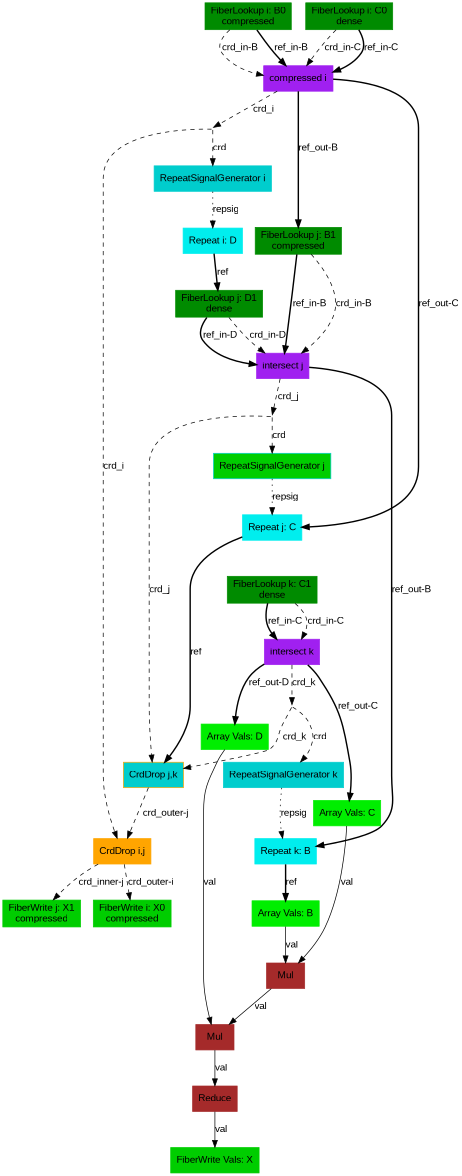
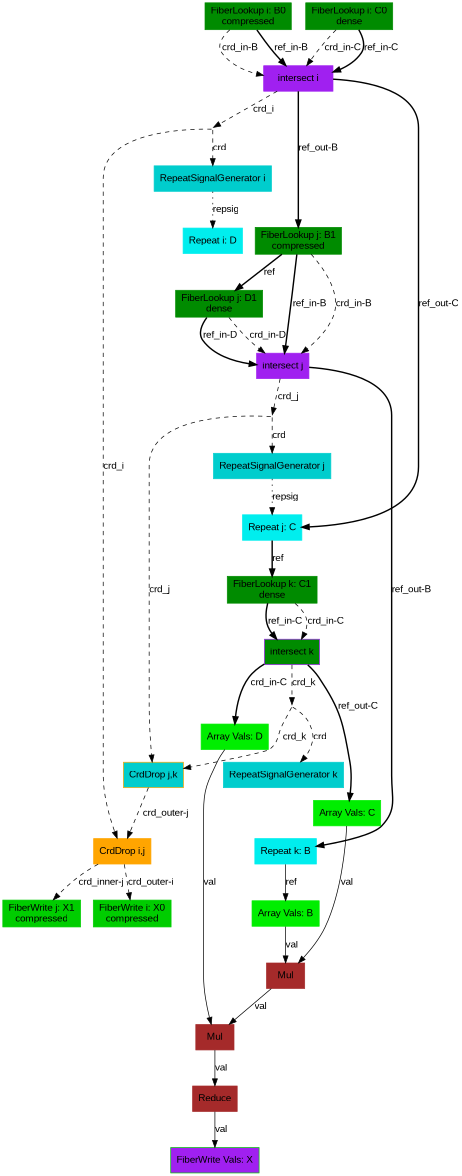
(298, 78) -> (298, 78)
(216, 268) -> (262, 270)
(272, 466) -> (272, 466)
(190, 636) -> (272, 555)
(292, 652) -> (292, 652)
(269, 683) -> (269, 683)
(280, 810) -> none
(286, 879) -> (286, 879)
(215, 1160) -> (215, 1160)
